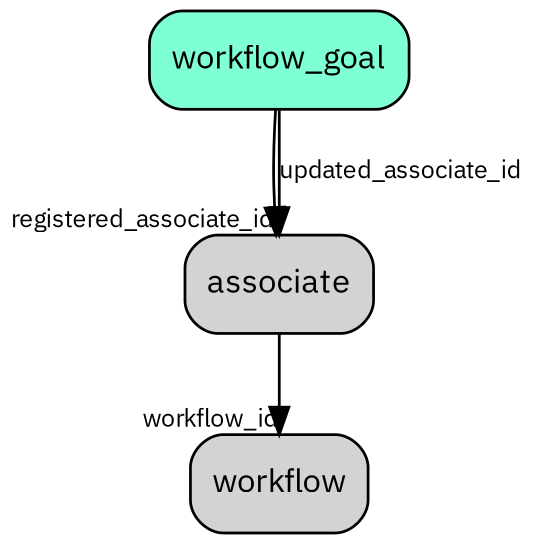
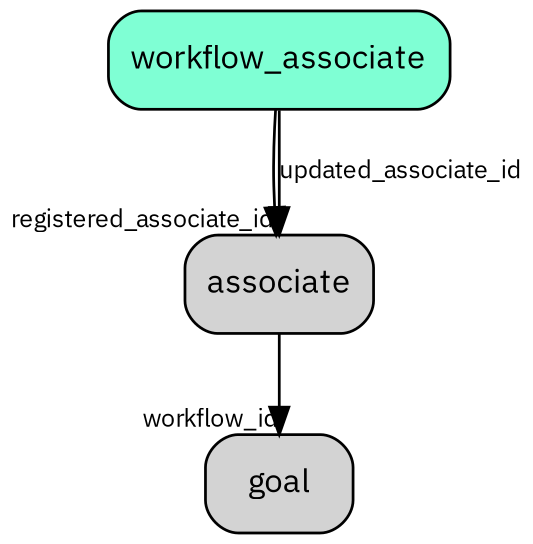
(279, 60) -> (279, 60)
(279, 484) -> (279, 484)
